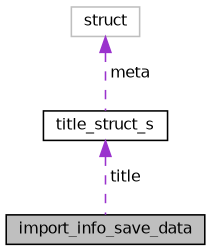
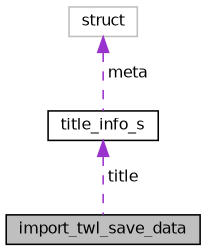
(105, 126) -> (103, 126)
(105, 230) -> (103, 230)
